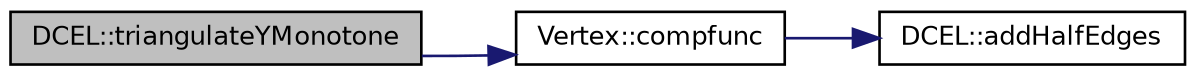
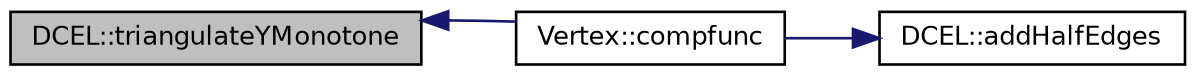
(455, 56) -> (482, 21)
